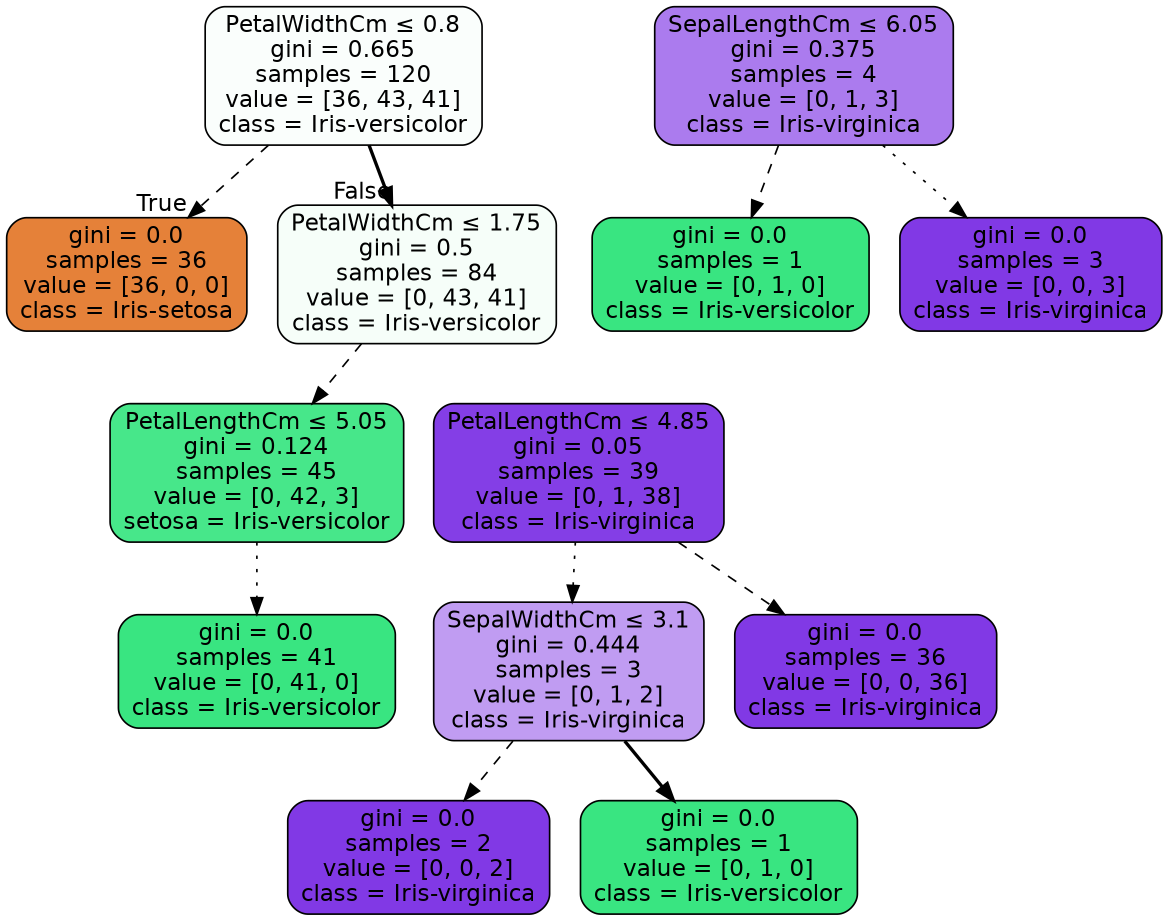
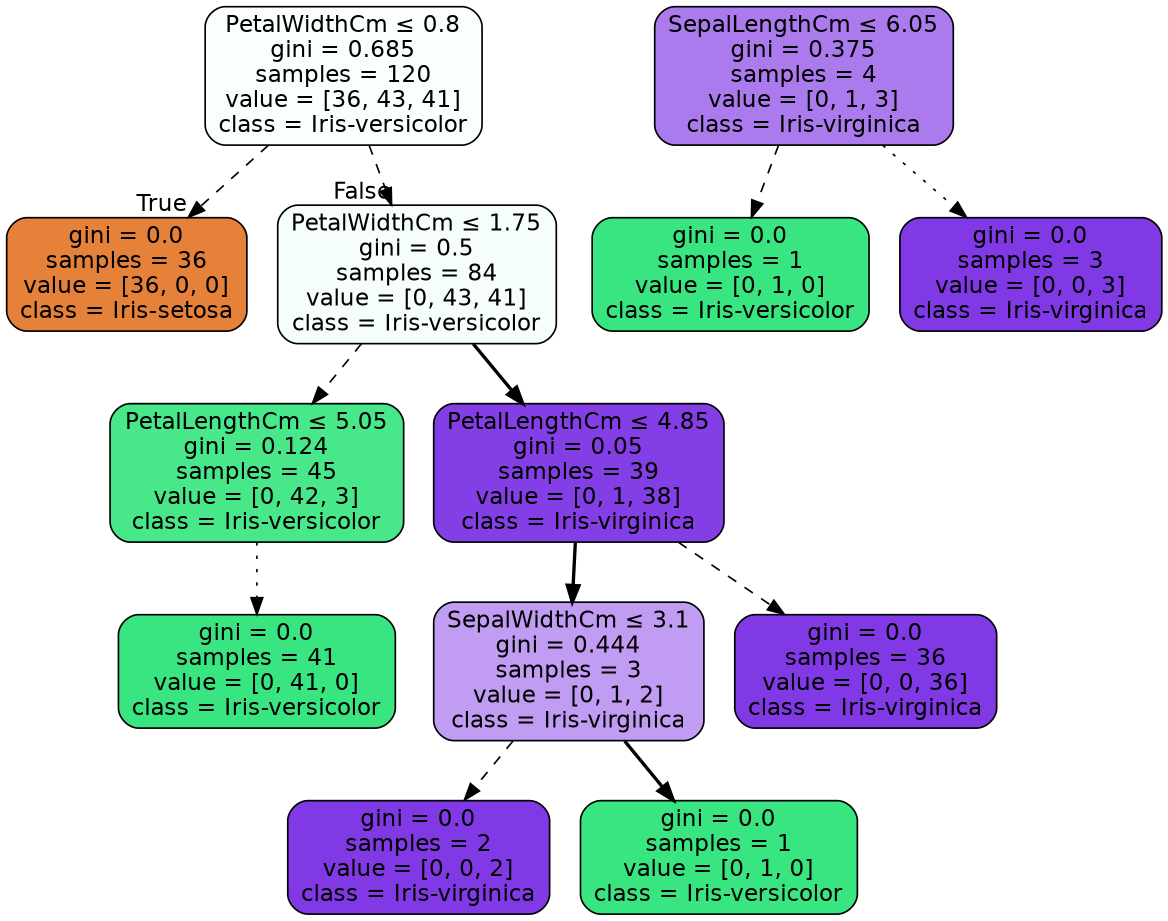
(344, 50) -> (344, 50)
(377, 167) -> (377, 167)
none -> (493, 367)
(257, 522) -> (257, 522)
(574, 564) -> (574, 564)
